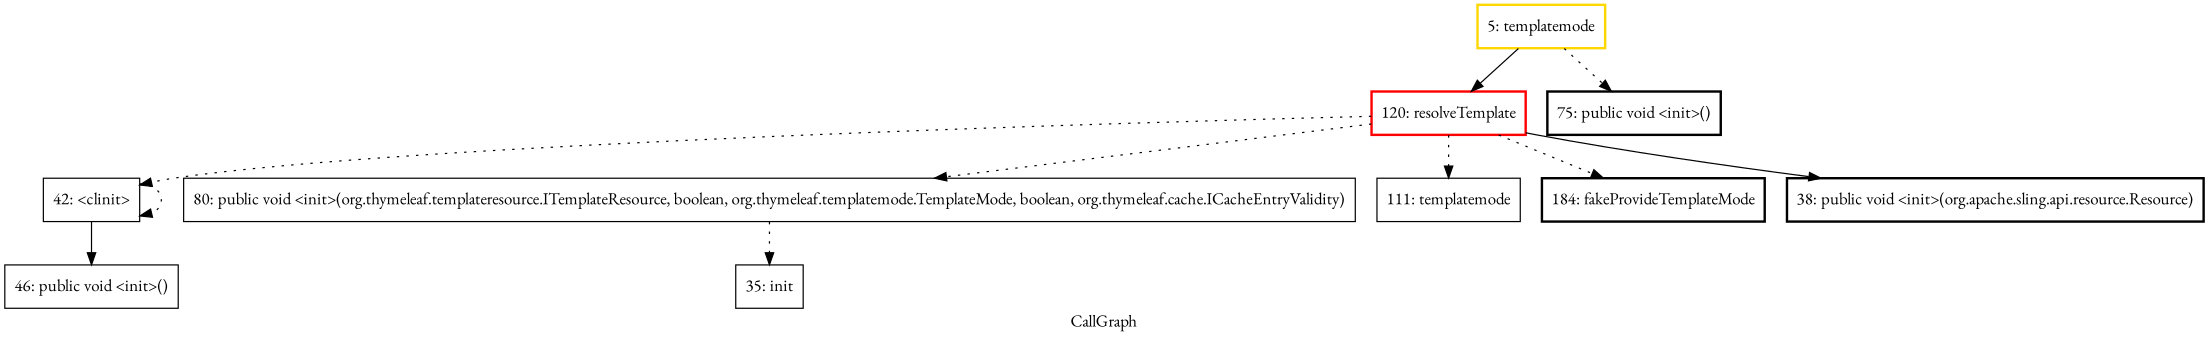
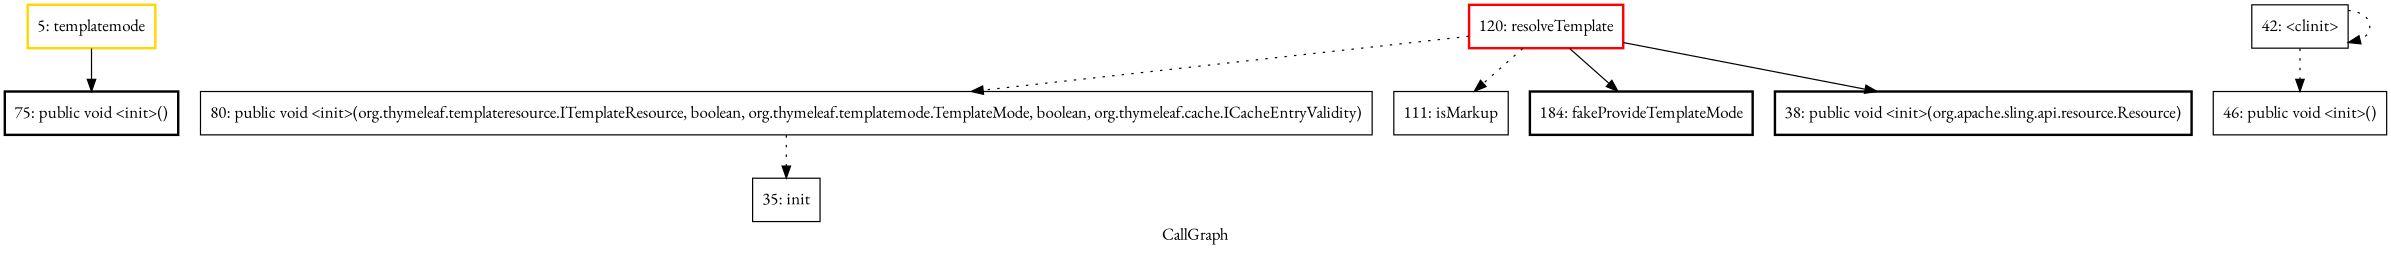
(1499, 66) -> none
(1583, 66) -> (92, 64)
(761, 137) -> none
(1545, 154) -> (1589, 66)
(1449, 200) -> (1451, 113)
(92, 237) -> (2300, 64)
